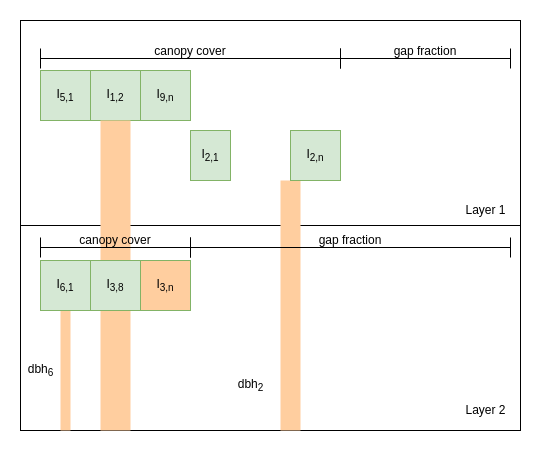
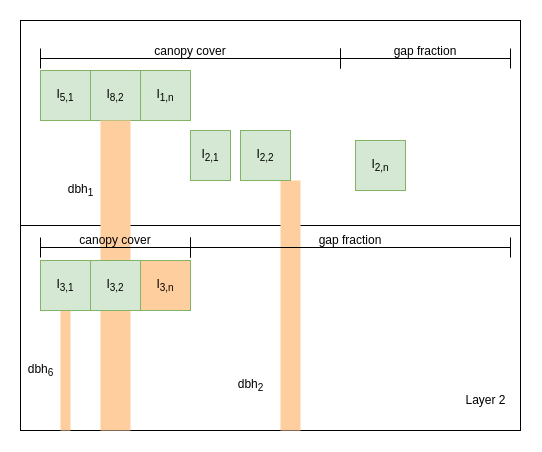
(116, 96) -> (116, 96)
(166, 96) -> (166, 96)
none -> (266, 156)
(316, 156) -> (381, 166)
none -> (81, 191)
(486, 211) -> none
(66, 286) -> (66, 286)
(116, 286) -> (116, 286)
(486, 411) -> (486, 401)
